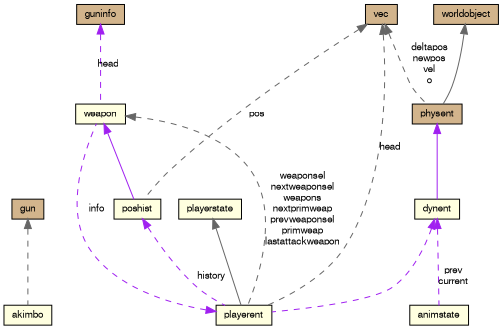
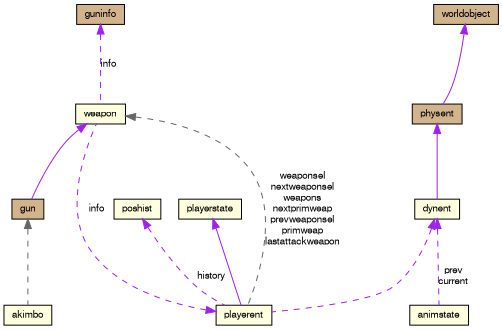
(381, 14) -> none
(109, 64) -> (109, 64)
(457, 70) -> (457, 70)
(121, 166) -> (51, 162)
(229, 267) -> (229, 267)
